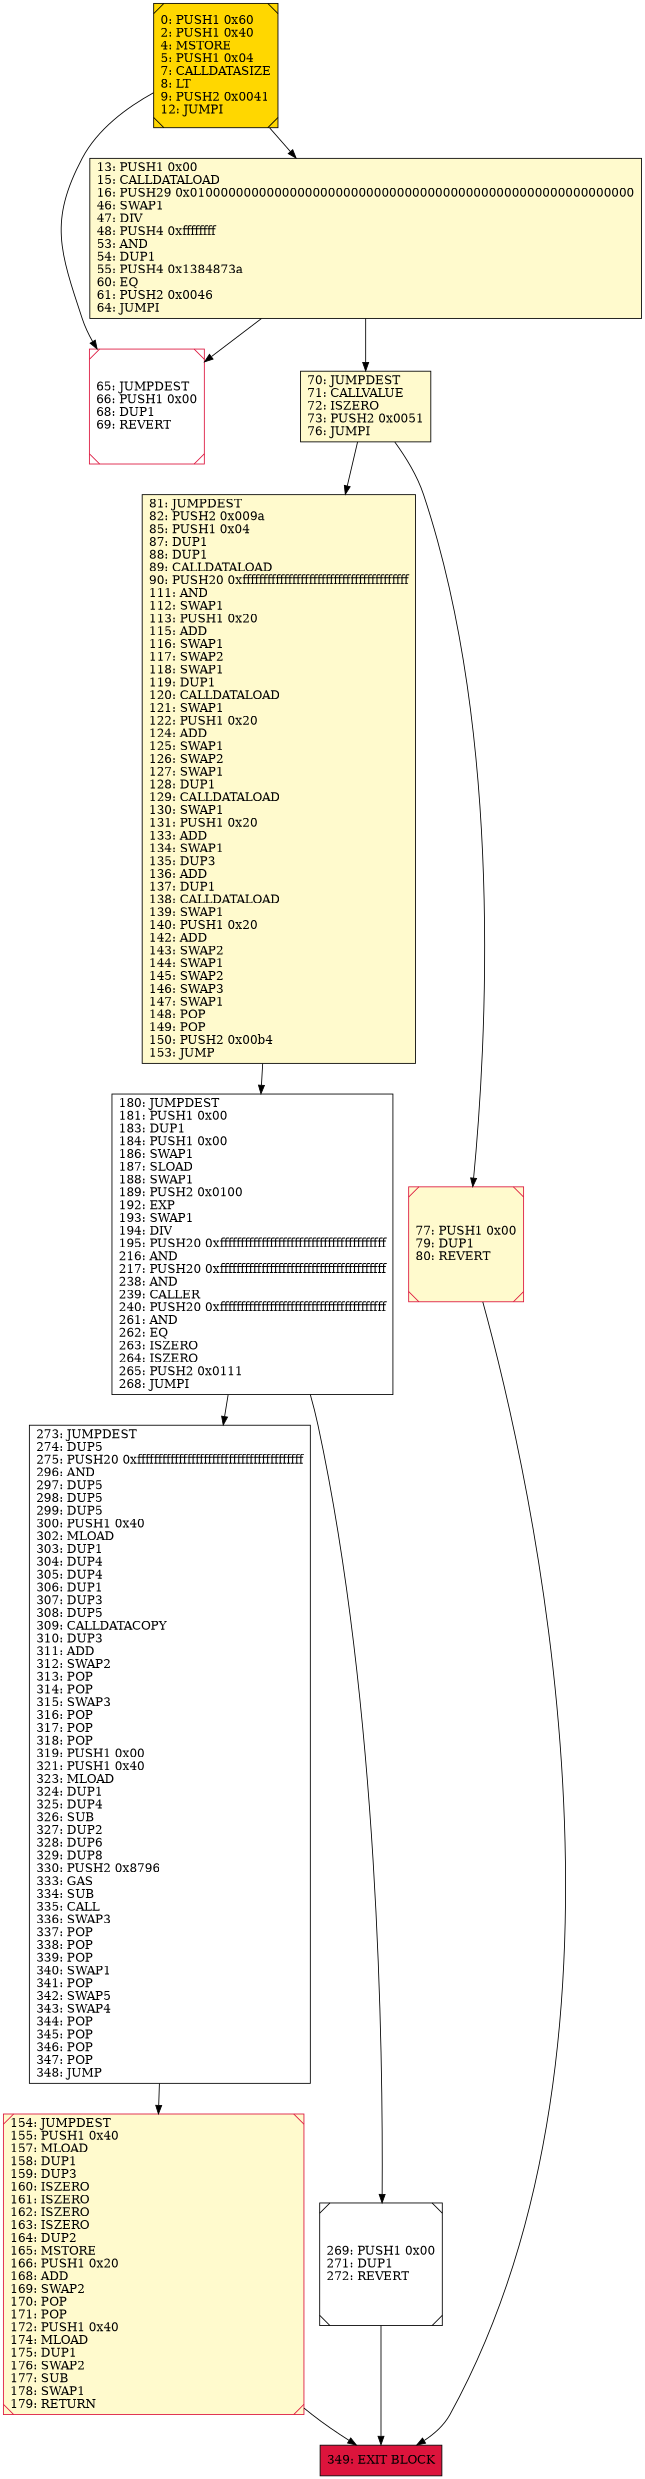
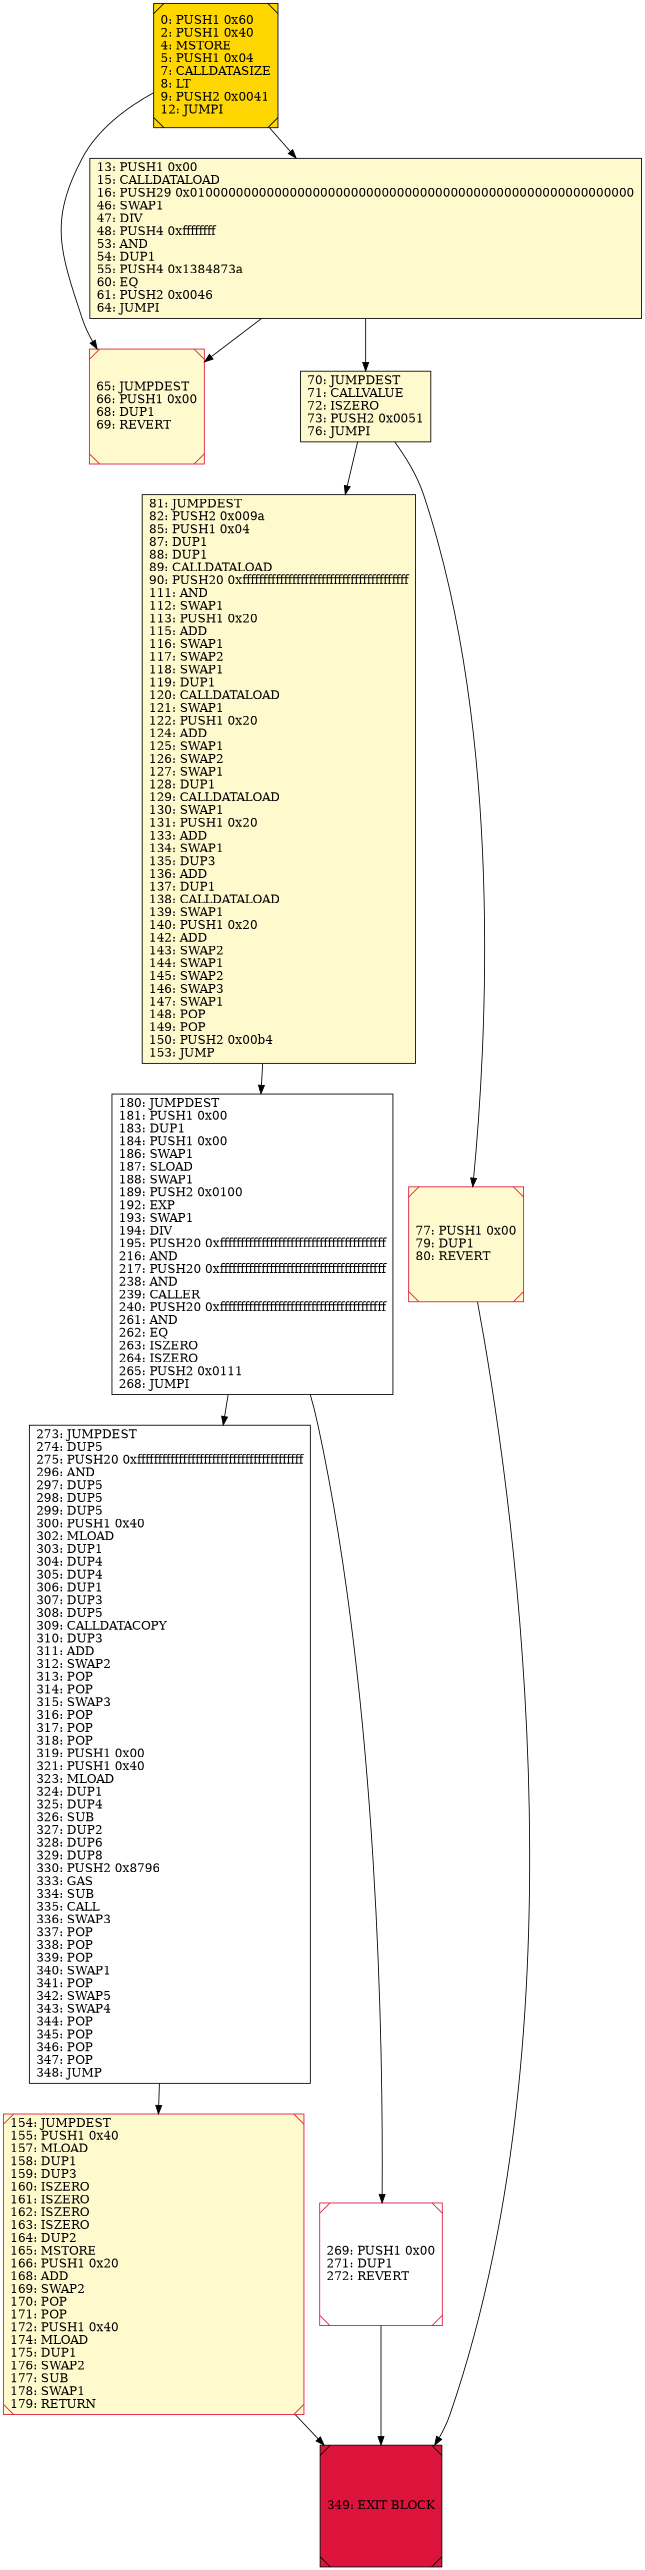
(147, 407) -> (147, 407)
(381, 2264) -> (381, 2264)
(381, 2461) -> (381, 2506)
